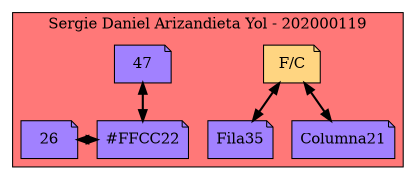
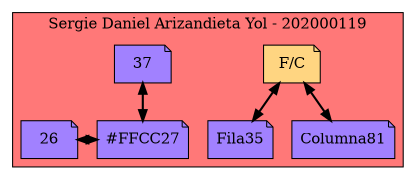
(143, 64) -> (143, 64)
(143, 140) -> (143, 140)
(343, 140) -> (343, 140)
